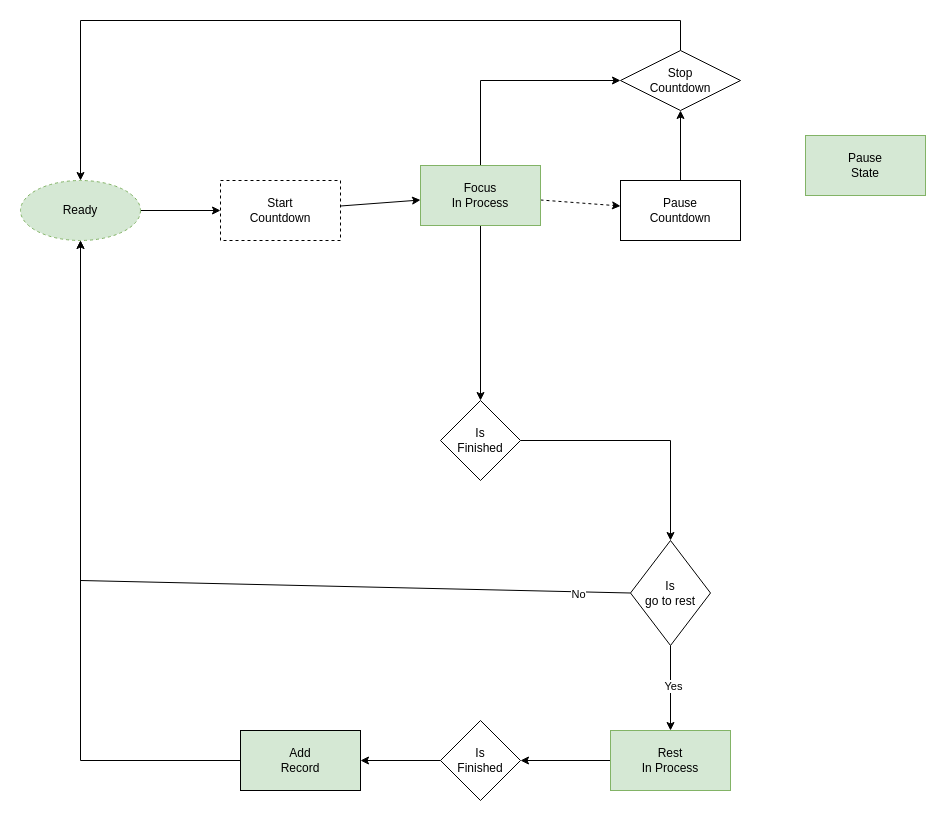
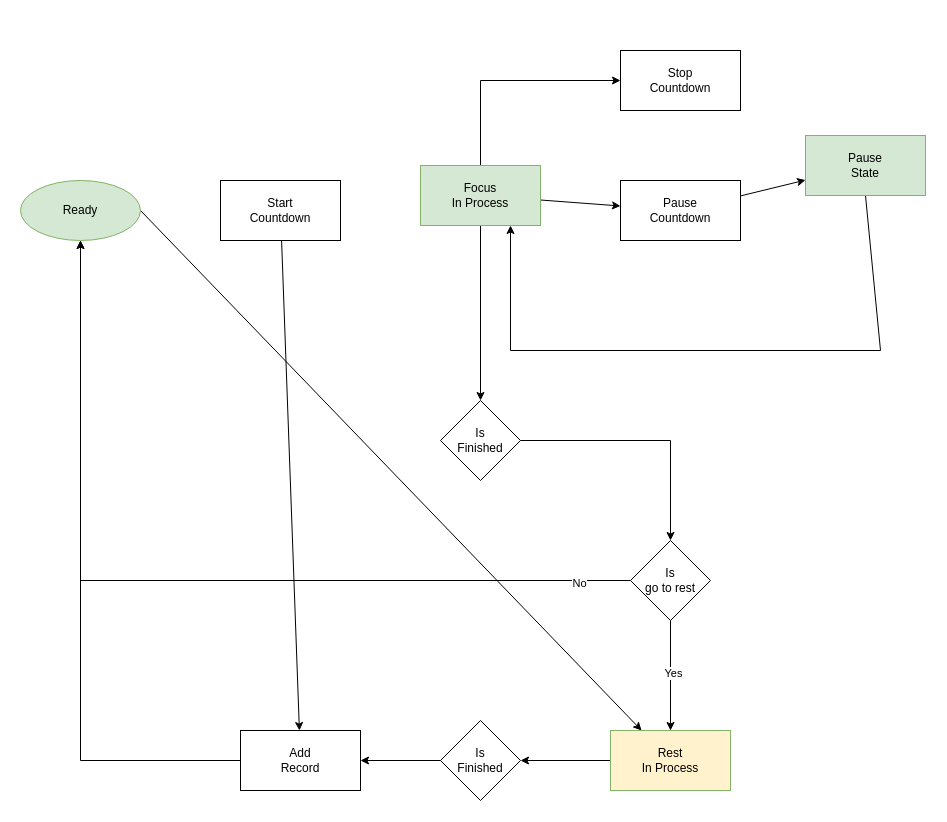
(320, 21) -> none
(681, 81) -> (681, 81)
(681, 149) -> (770, 189)
(377, 203) -> (290, 482)
(577, 203) -> (577, 203)
(81, 211) -> (81, 211)
(177, 211) -> (388, 468)
(281, 211) -> (281, 211)
(81, 245) -> (241, 761)
none -> (715, 351)
(671, 593) -> (671, 581)
(301, 761) -> (301, 761)
(671, 761) -> (671, 761)
